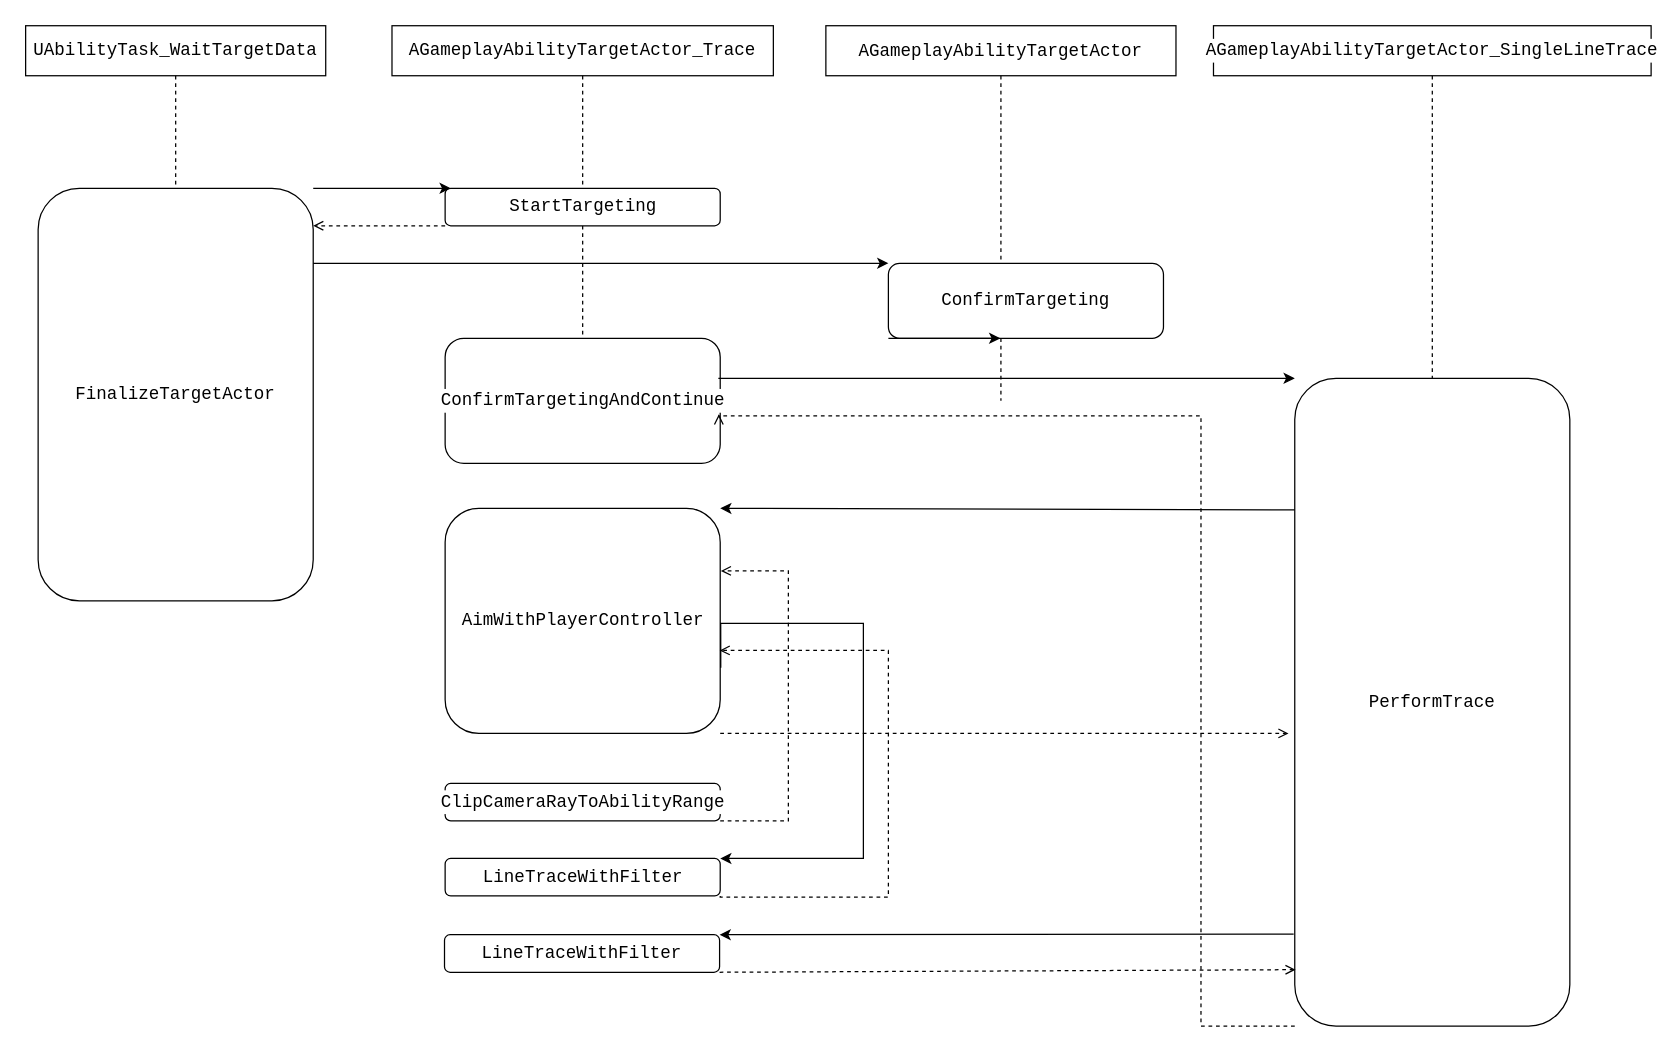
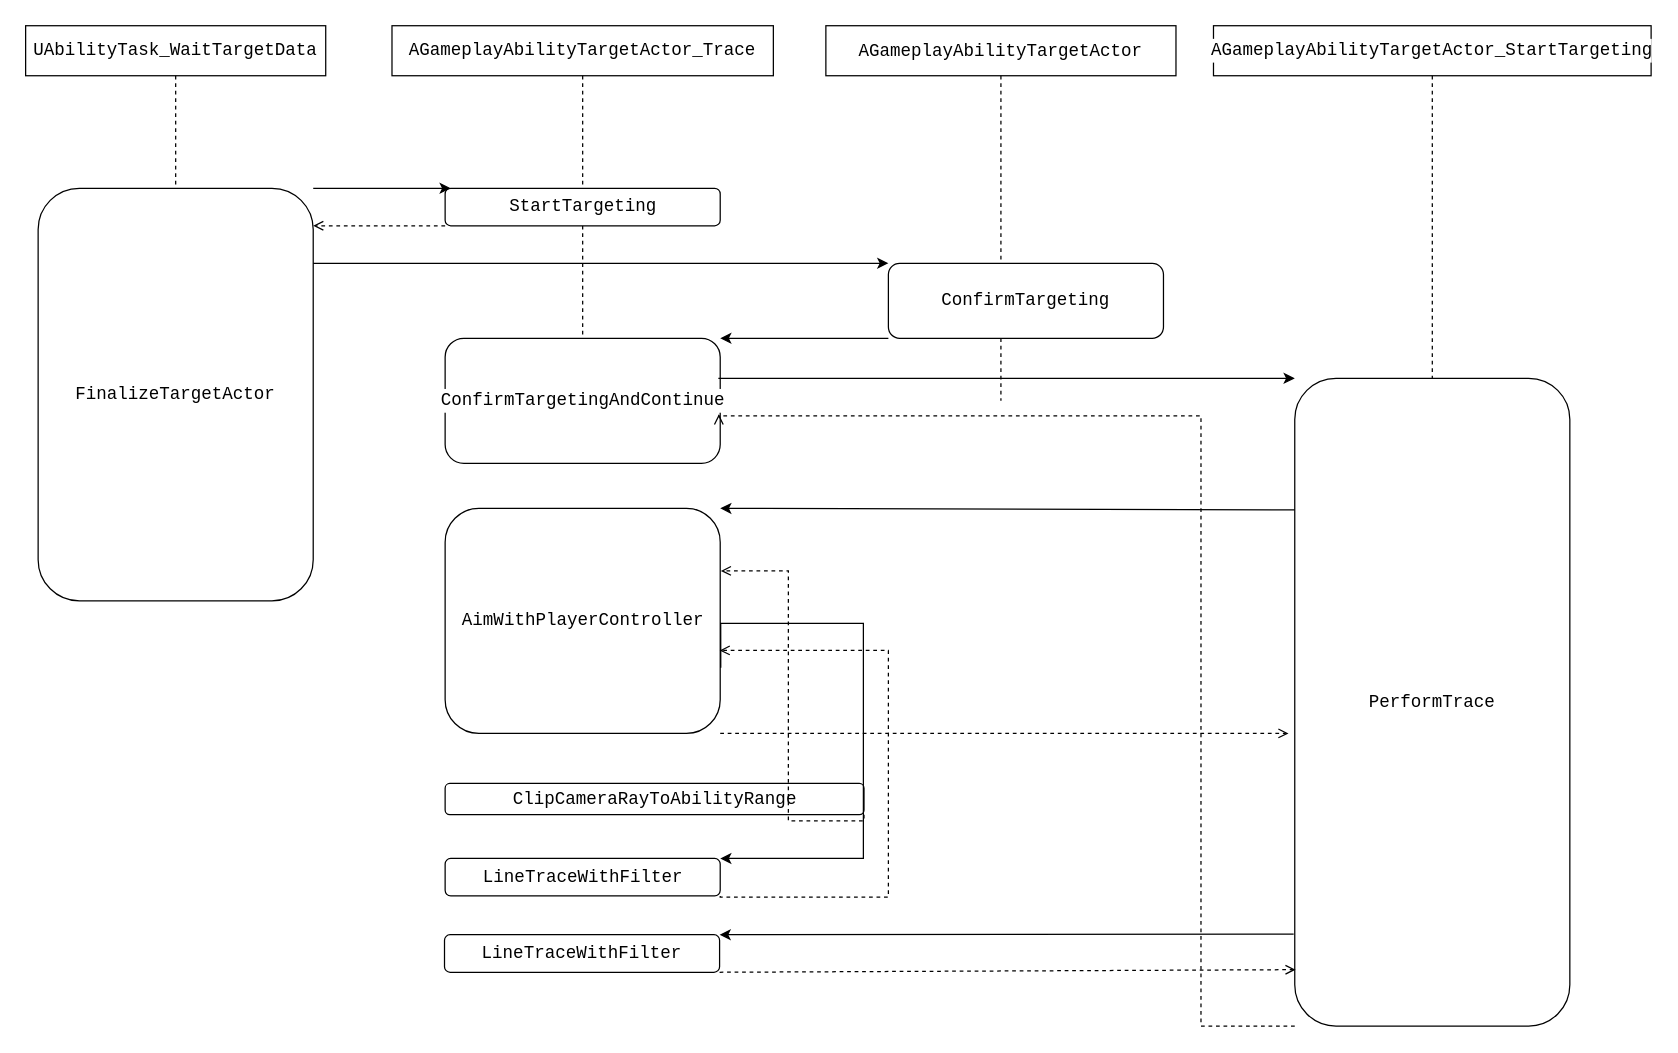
(1432, 51) -> (1432, 51)
(893, 338) -> (808, 338)
(583, 802) -> (654, 799)
